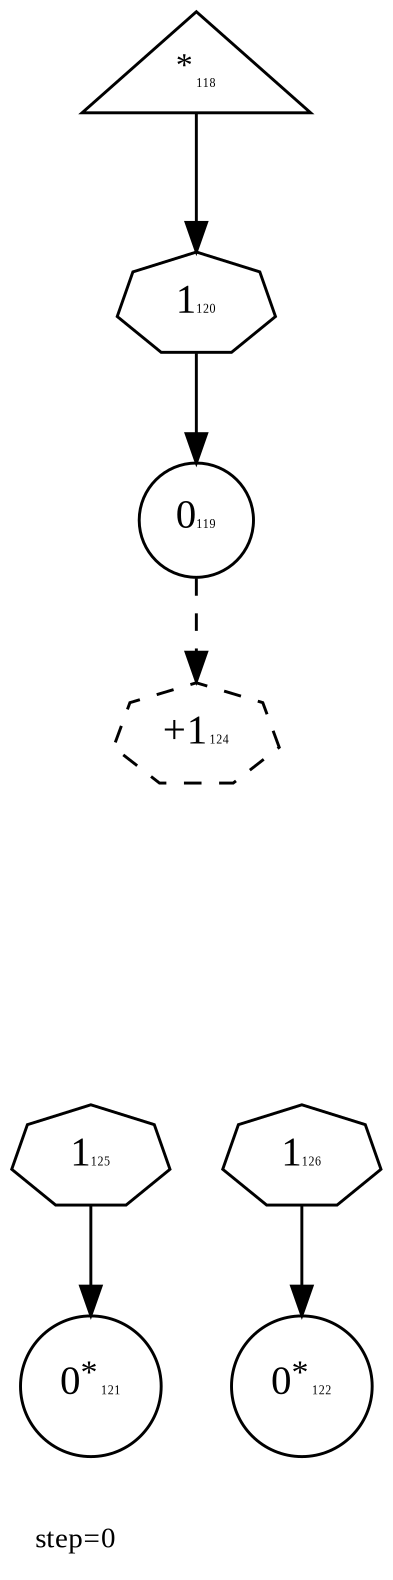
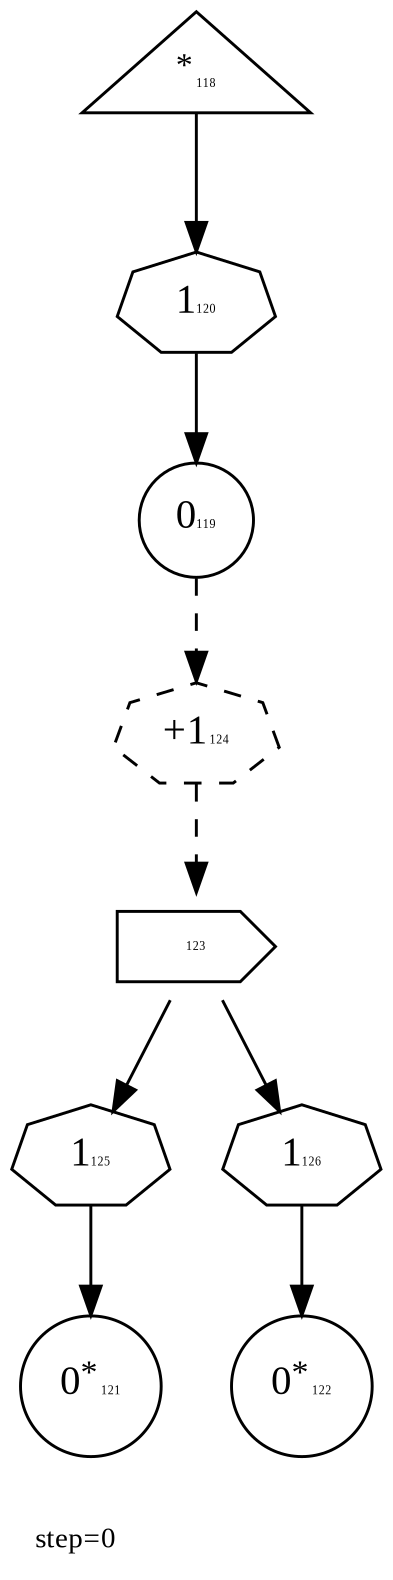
none -> (196, 947)
